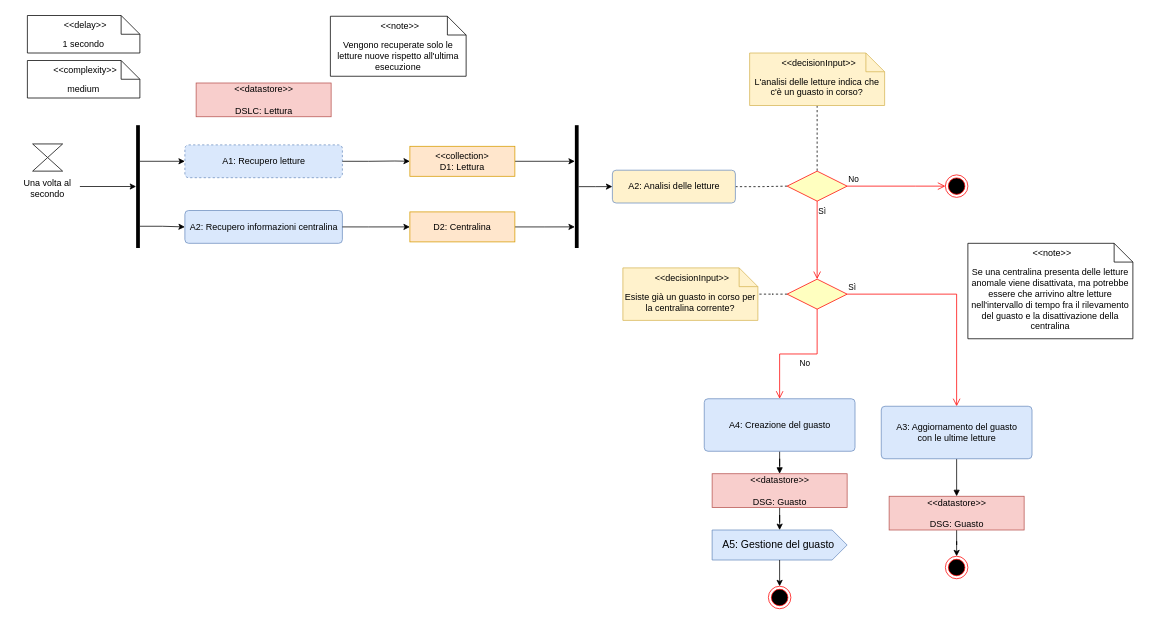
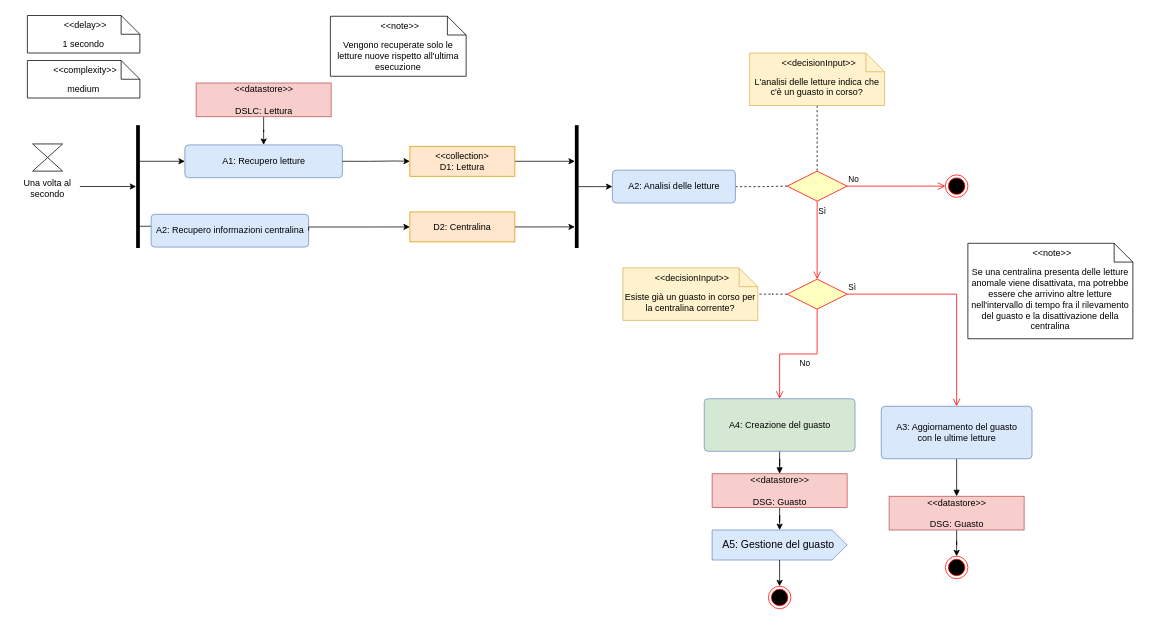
none -> (264, 130)
(264, 161) -> (264, 161)
(674, 186) -> (674, 186)
(264, 227) -> (230, 231)
(780, 425) -> (780, 425)
